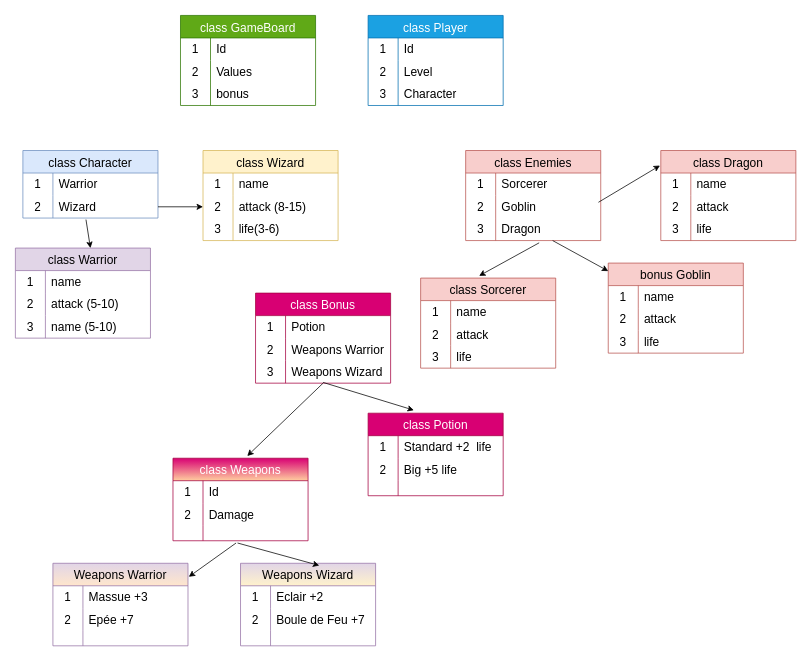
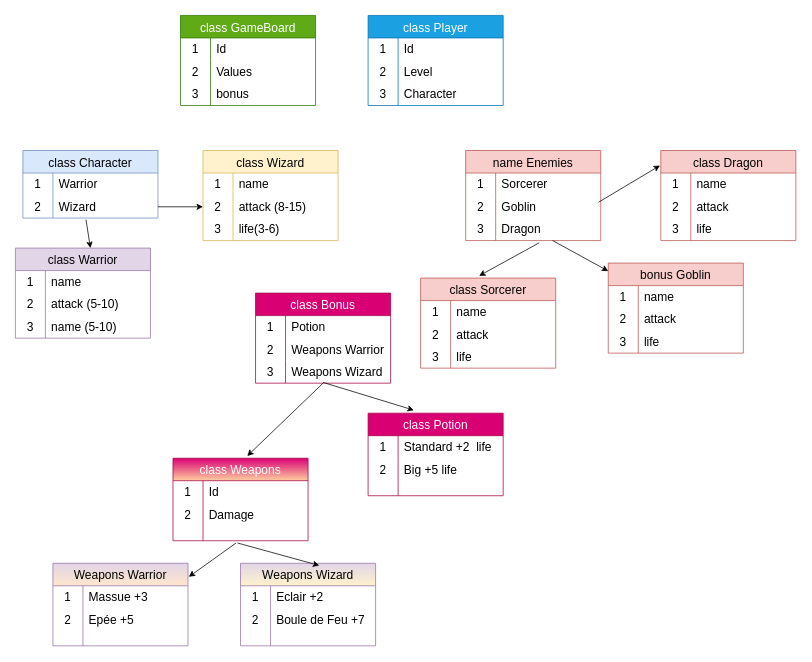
(533, 163) -> (533, 163)
(111, 619) -> (111, 619)
